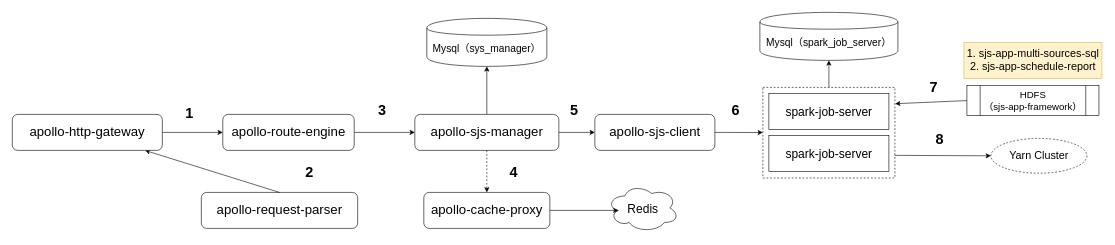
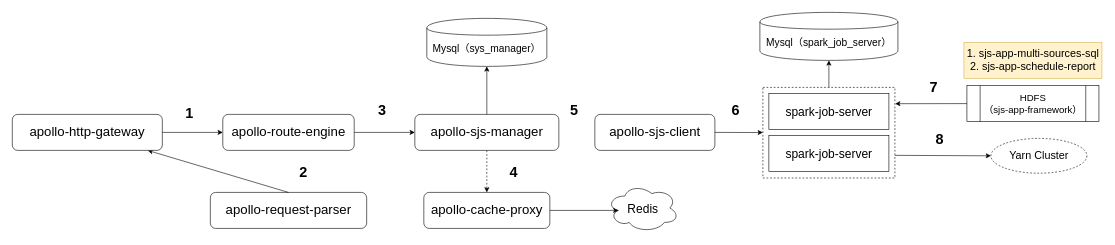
(1033, 101) -> (1033, 104)
(575, 132) -> none
(309, 173) -> (303, 173)
(279, 210) -> (288, 210)
